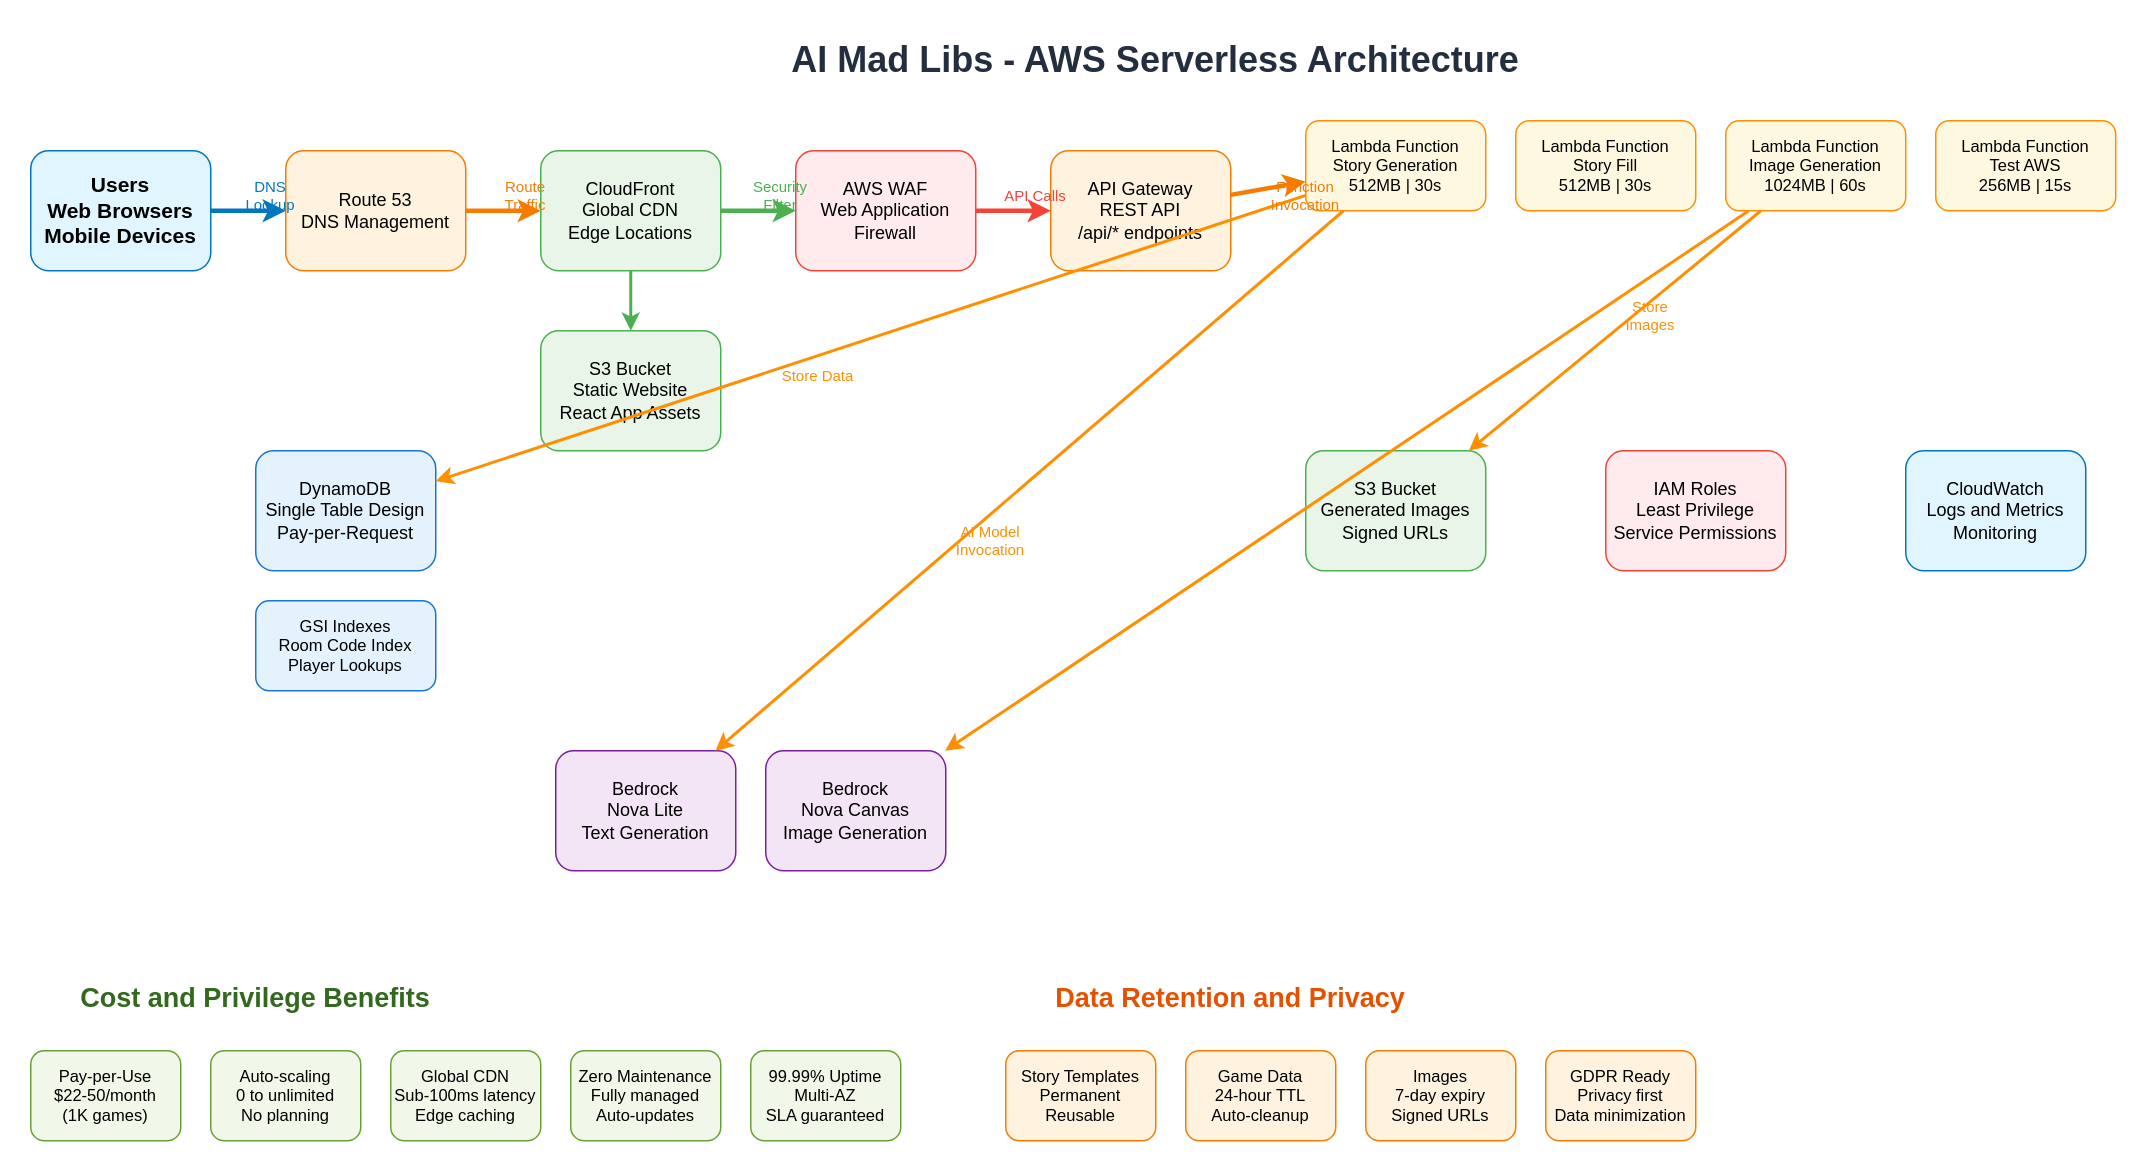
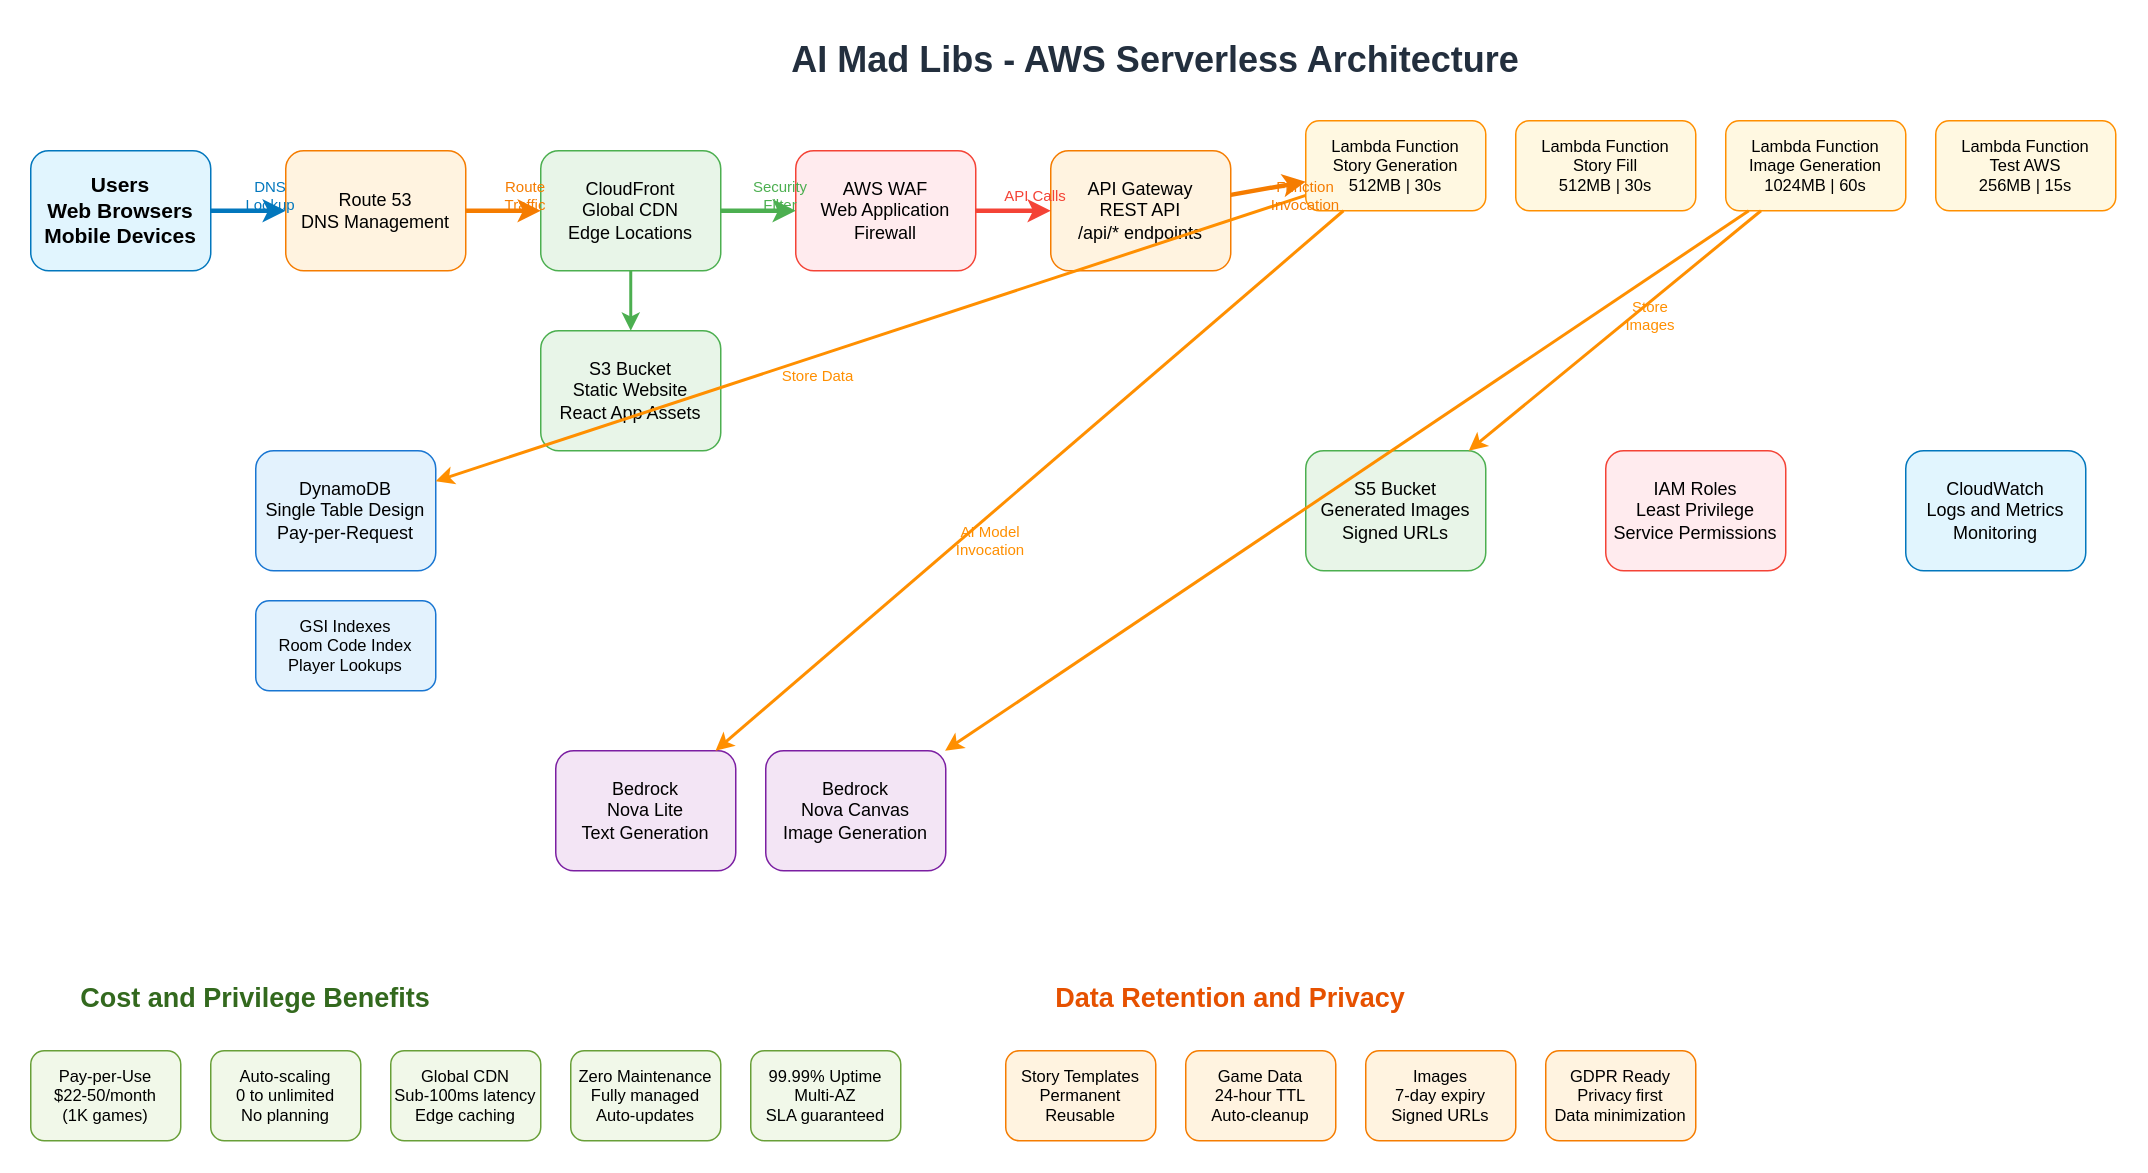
(1396, 511) -> (1396, 511)
